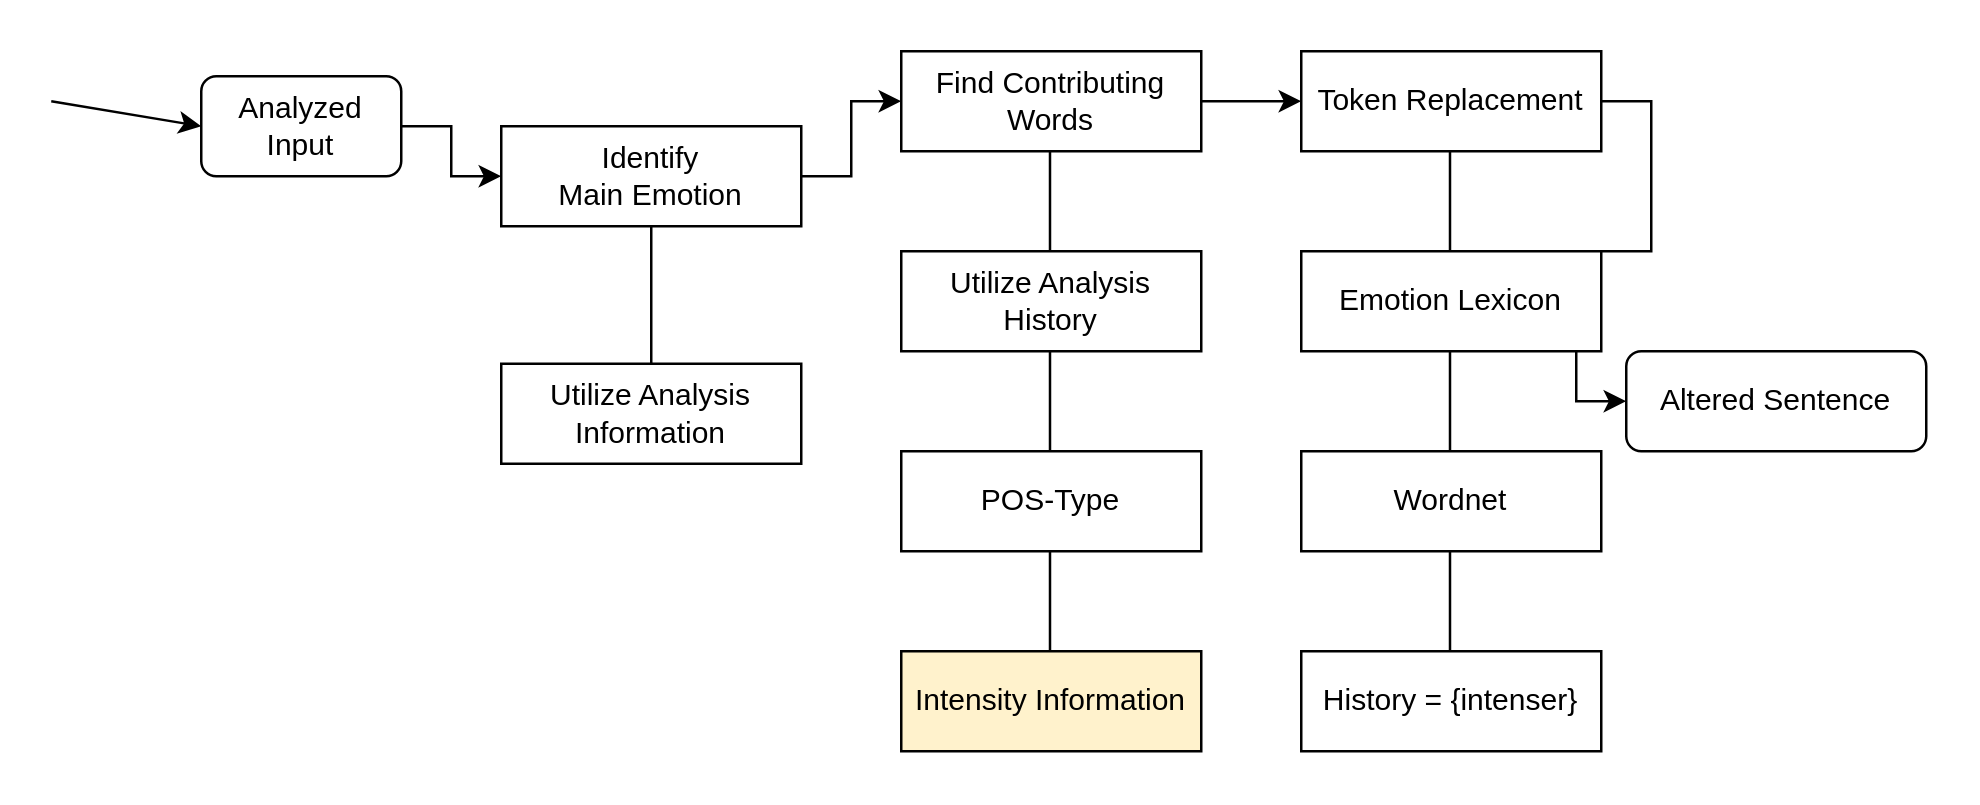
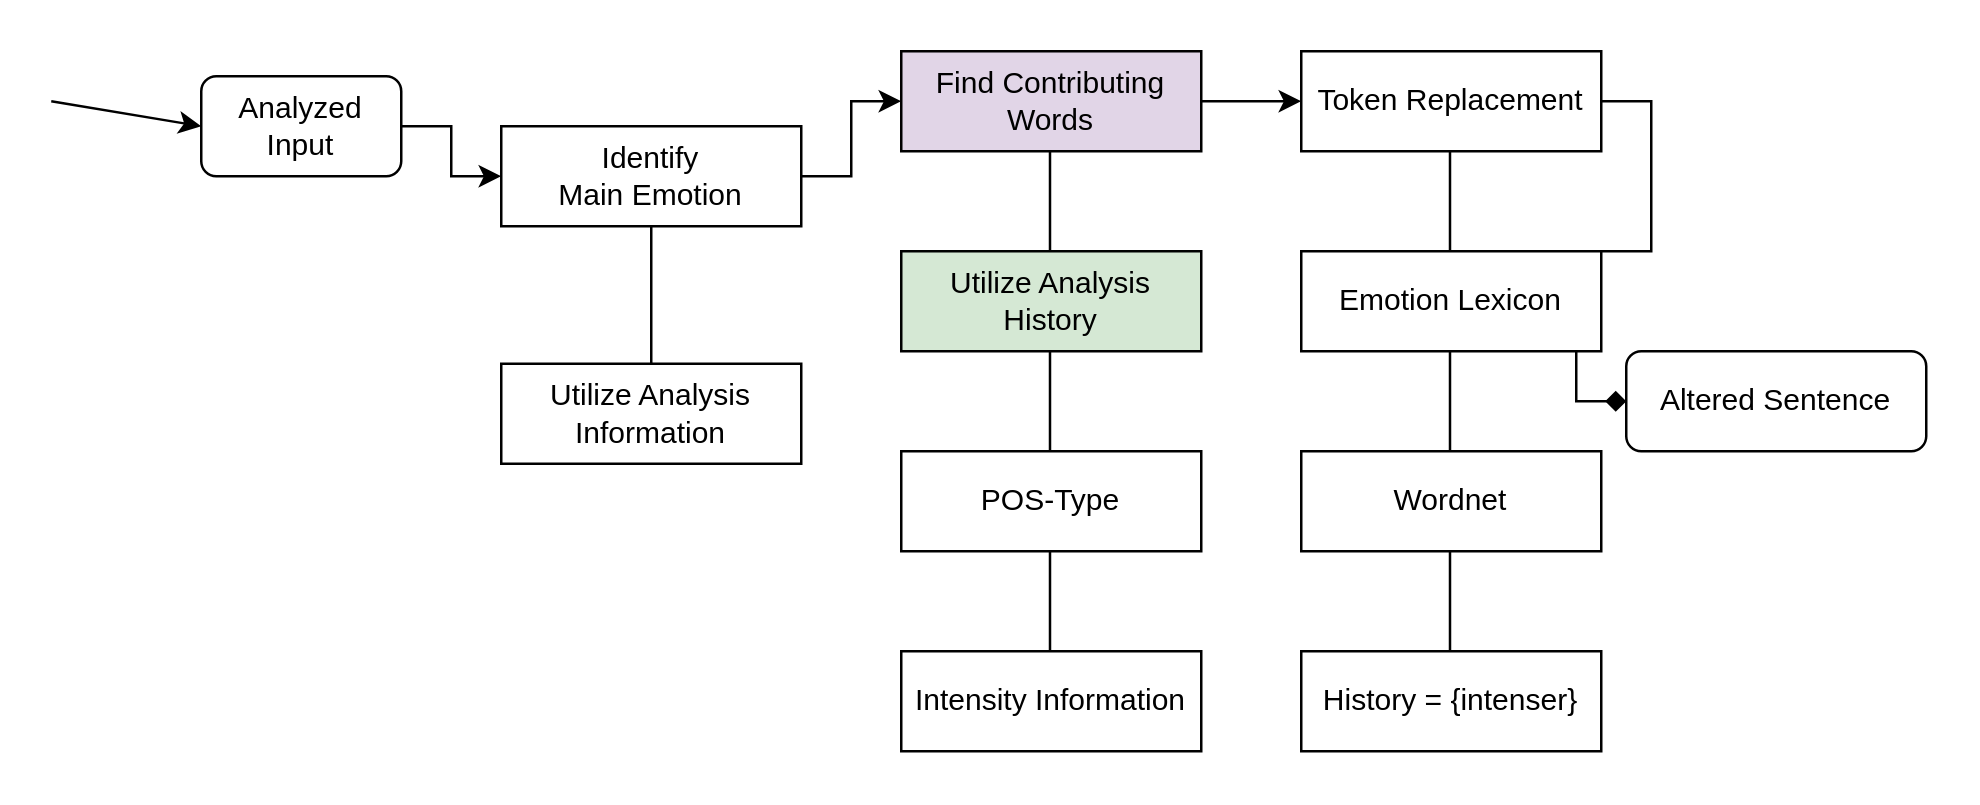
(1051, 101) -> (1051, 101)
(1051, 301) -> (1051, 301)
(1607, 401) -> (1606, 401)
(1051, 701) -> (1051, 701)
